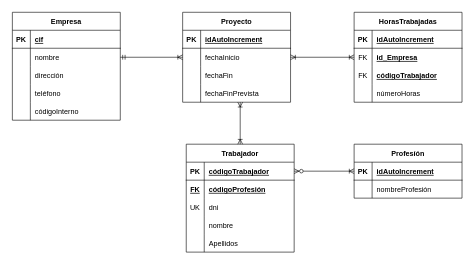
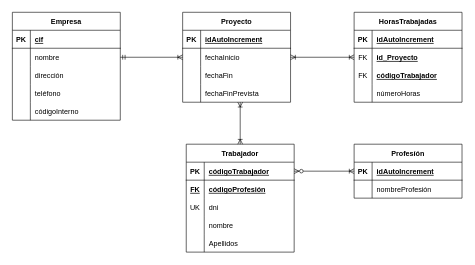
(396, 58) -> (398, 58)
